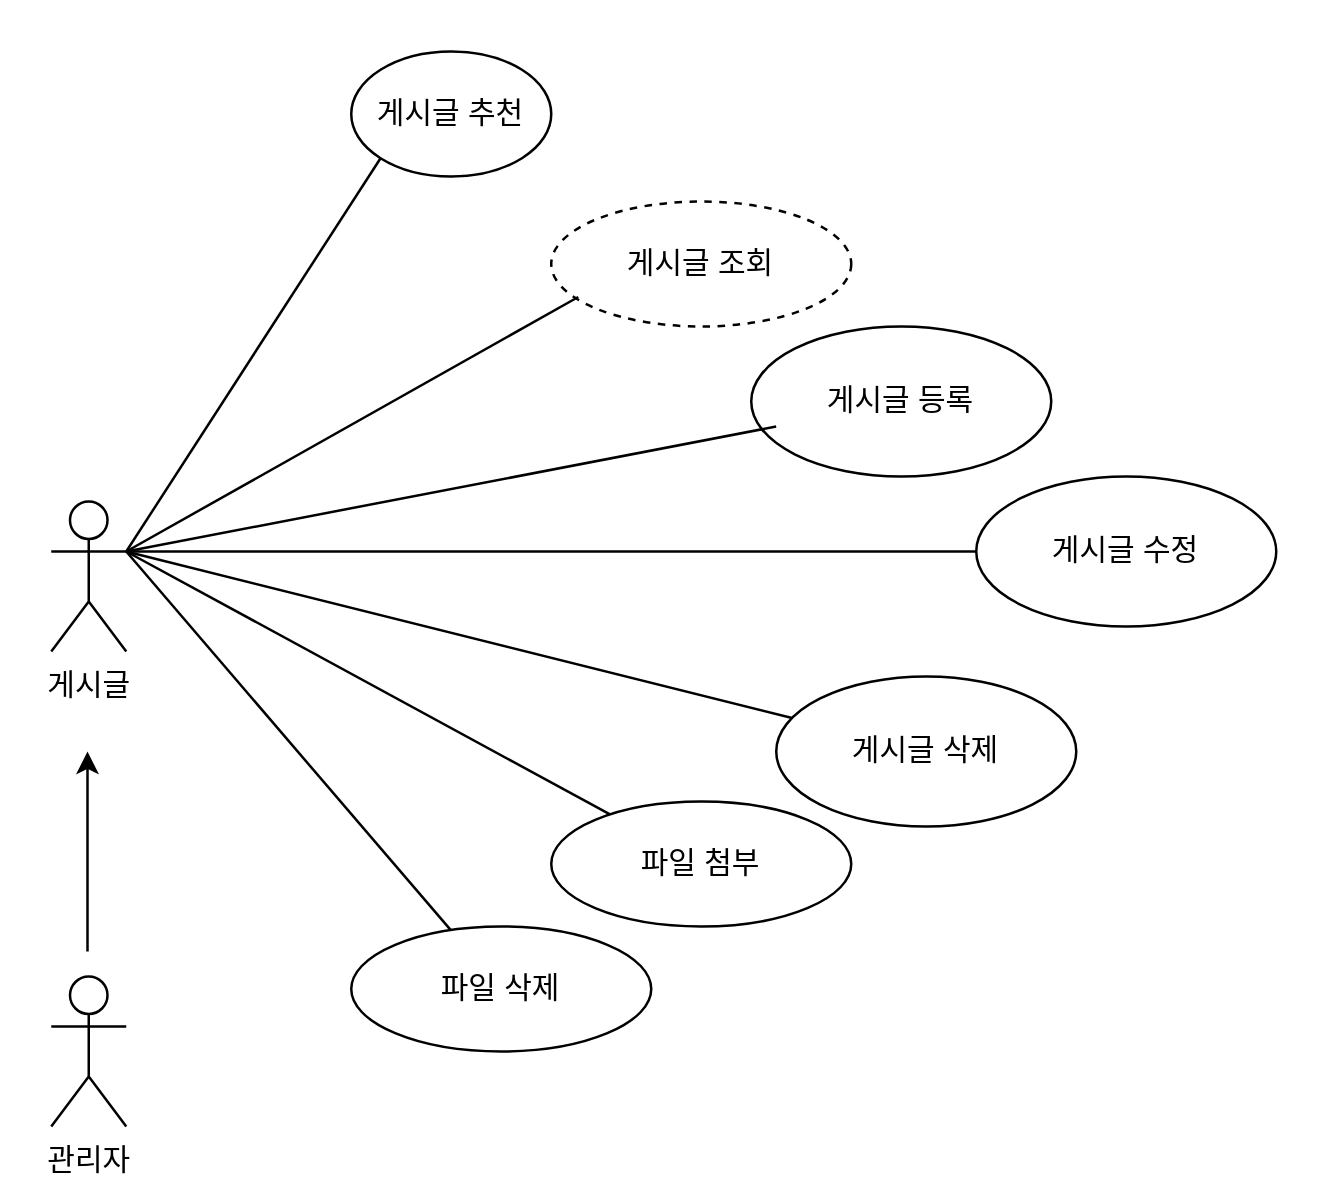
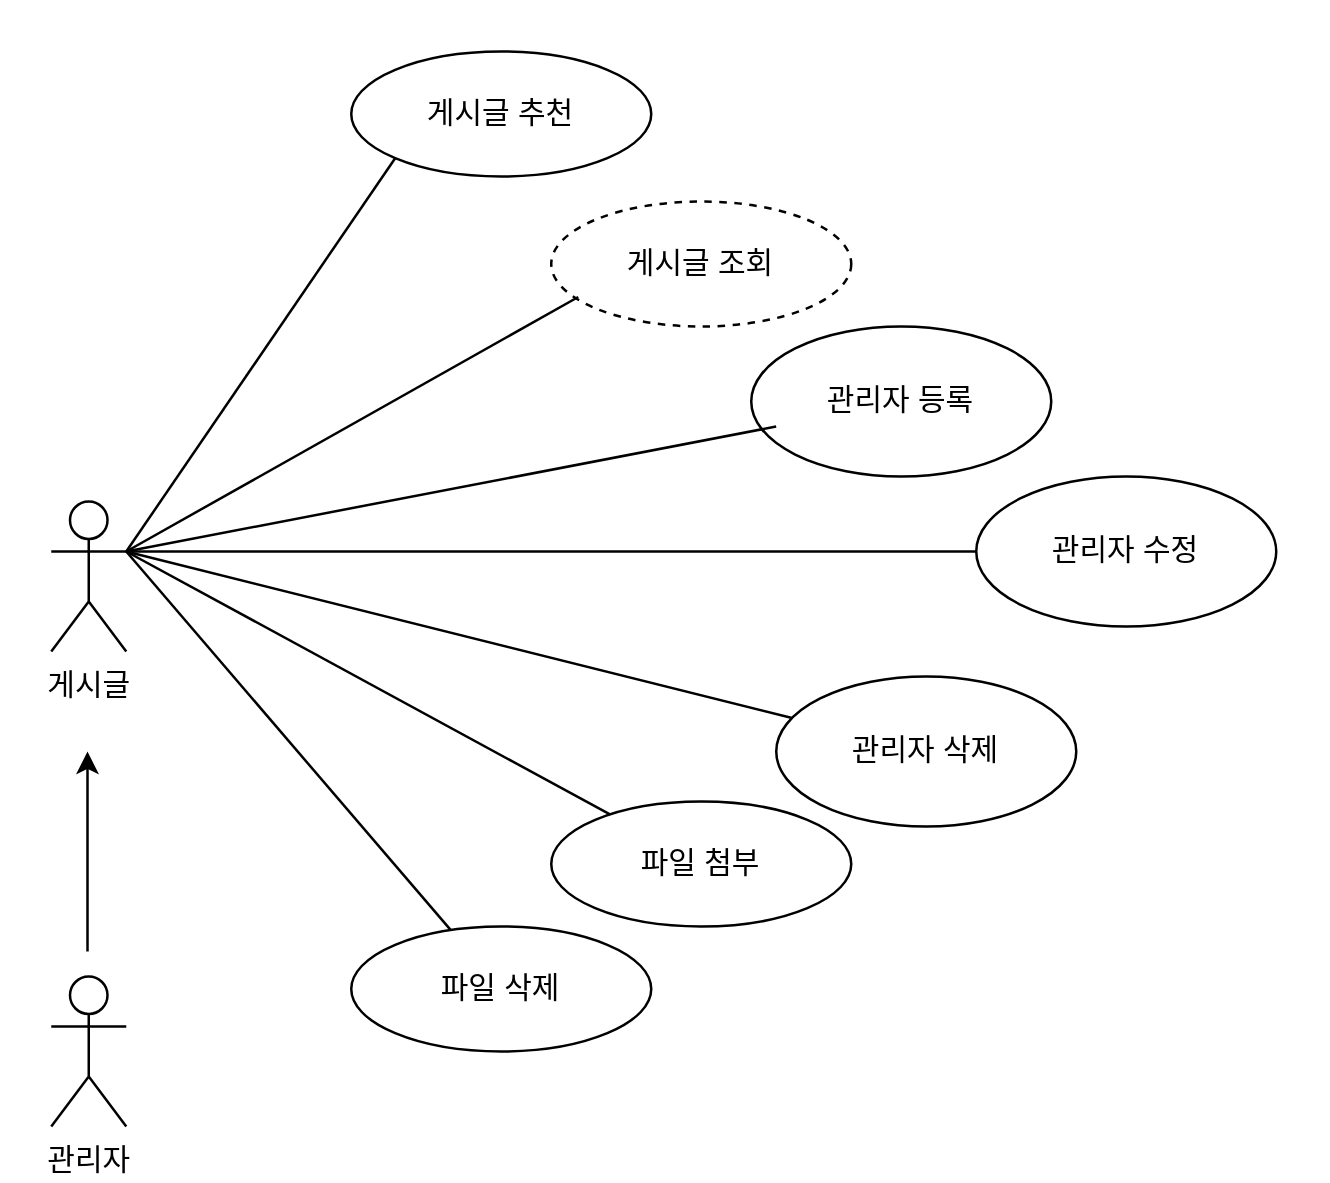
(451, 114) -> (501, 114)
(901, 401) -> (901, 401)
(1126, 551) -> (1126, 551)
(926, 751) -> (926, 751)
